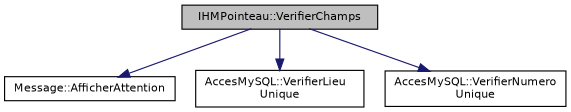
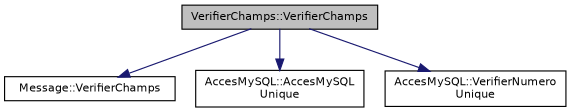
(280, 17) -> (280, 17)
(90, 89) -> (90, 89)
(280, 89) -> (280, 89)
